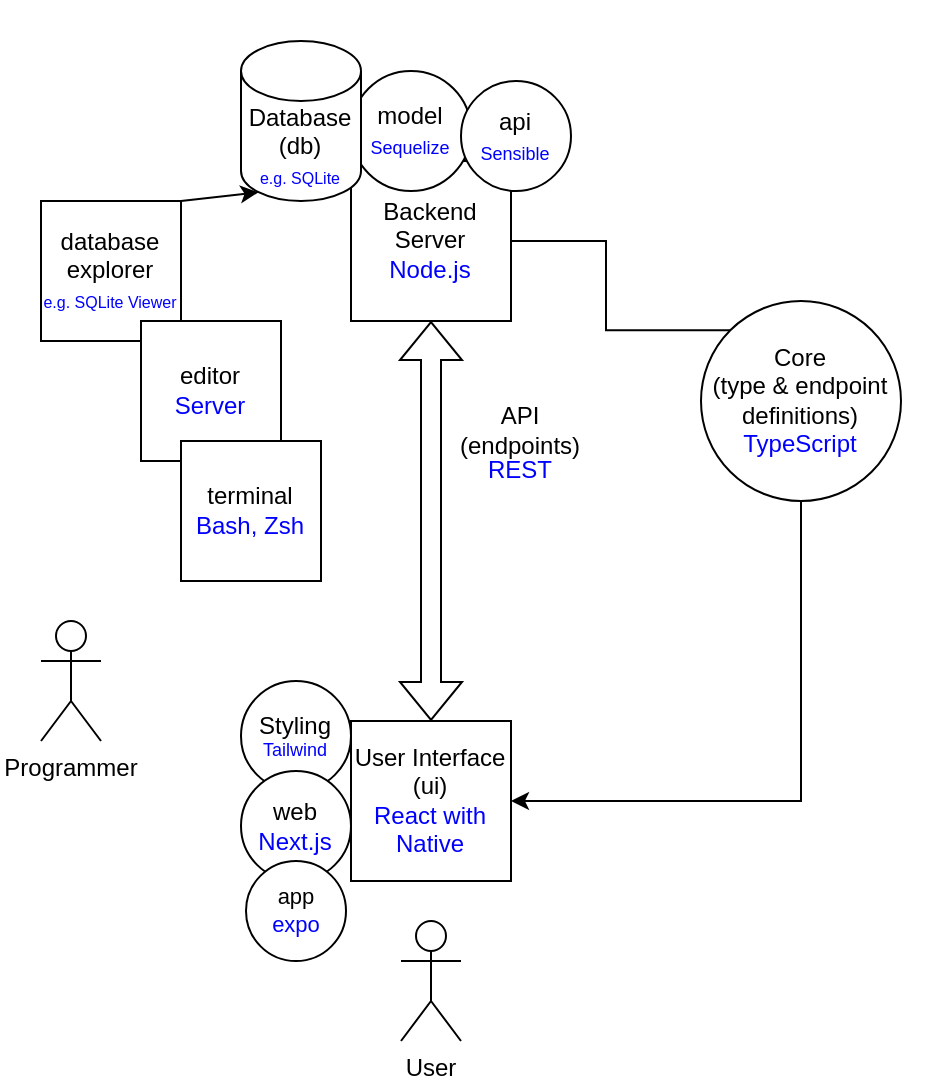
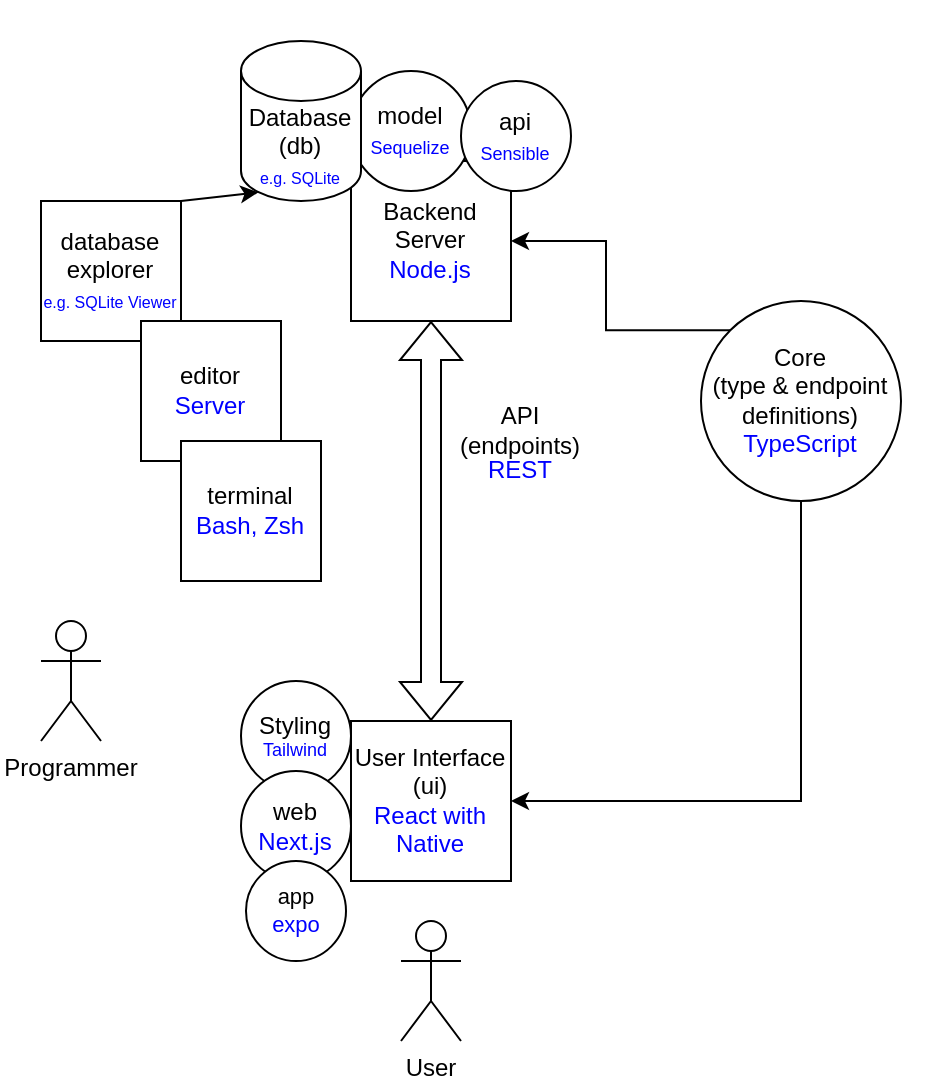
(520, 241) -> (526, 241)
